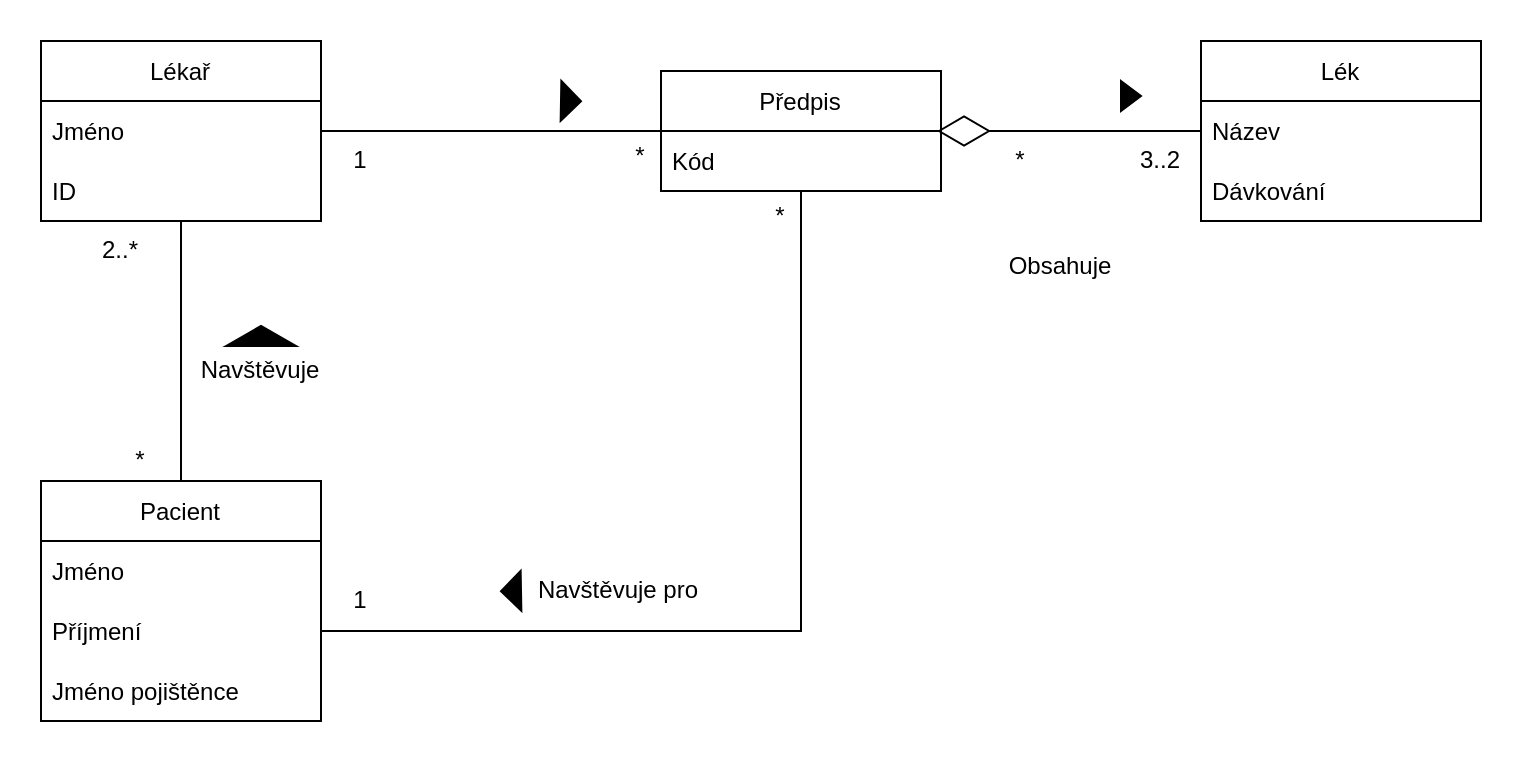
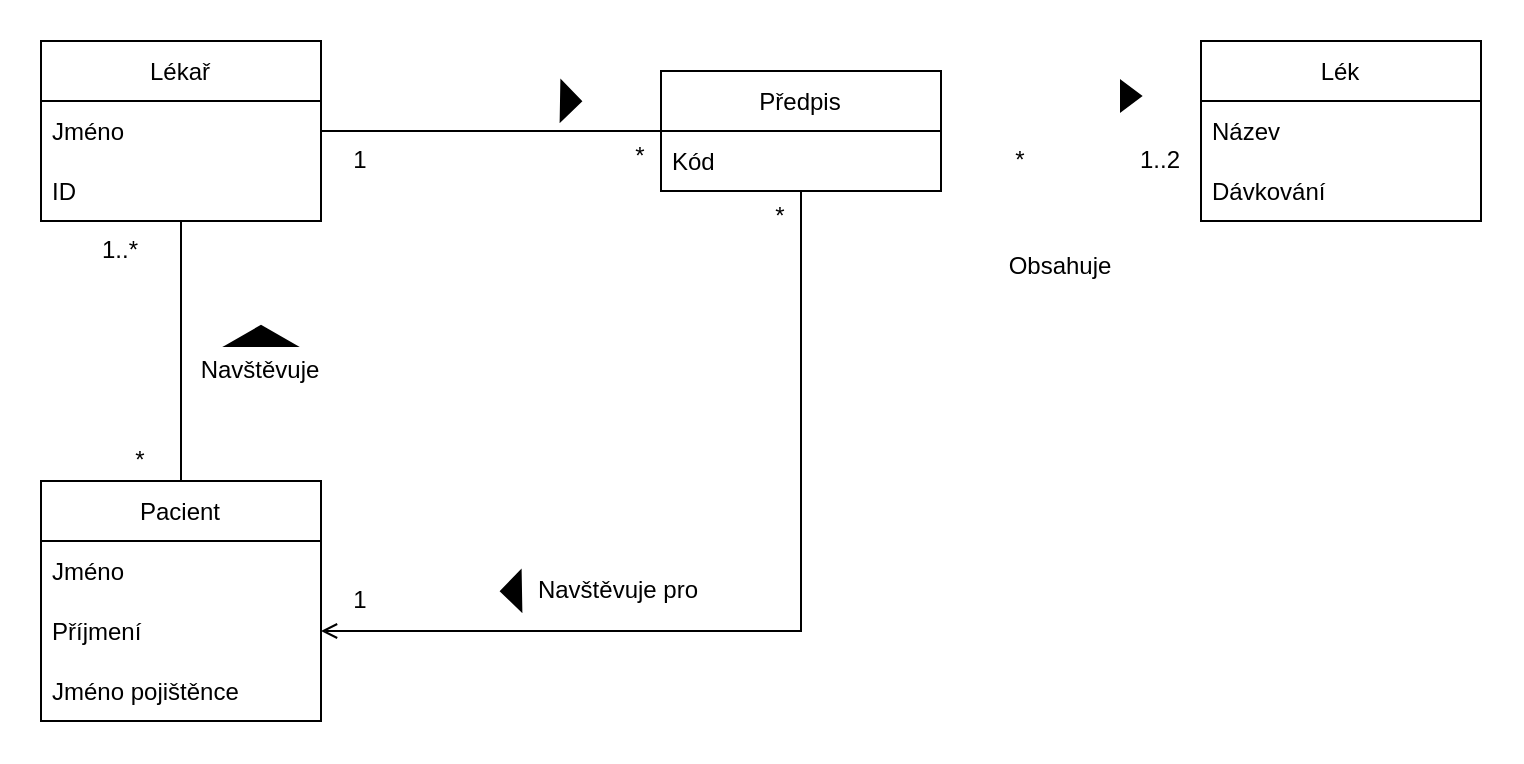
(1094, 131) -> none
(1161, 161) -> (1161, 161)
(121, 251) -> (121, 251)
(328, 631) -> (329, 631)
